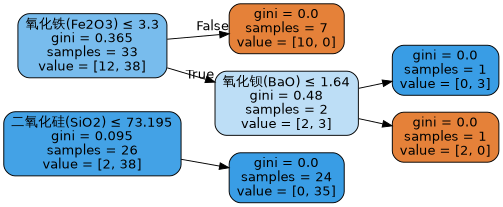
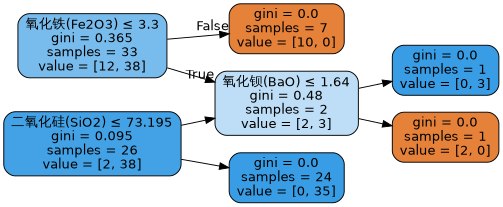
none -> (193, 123)
